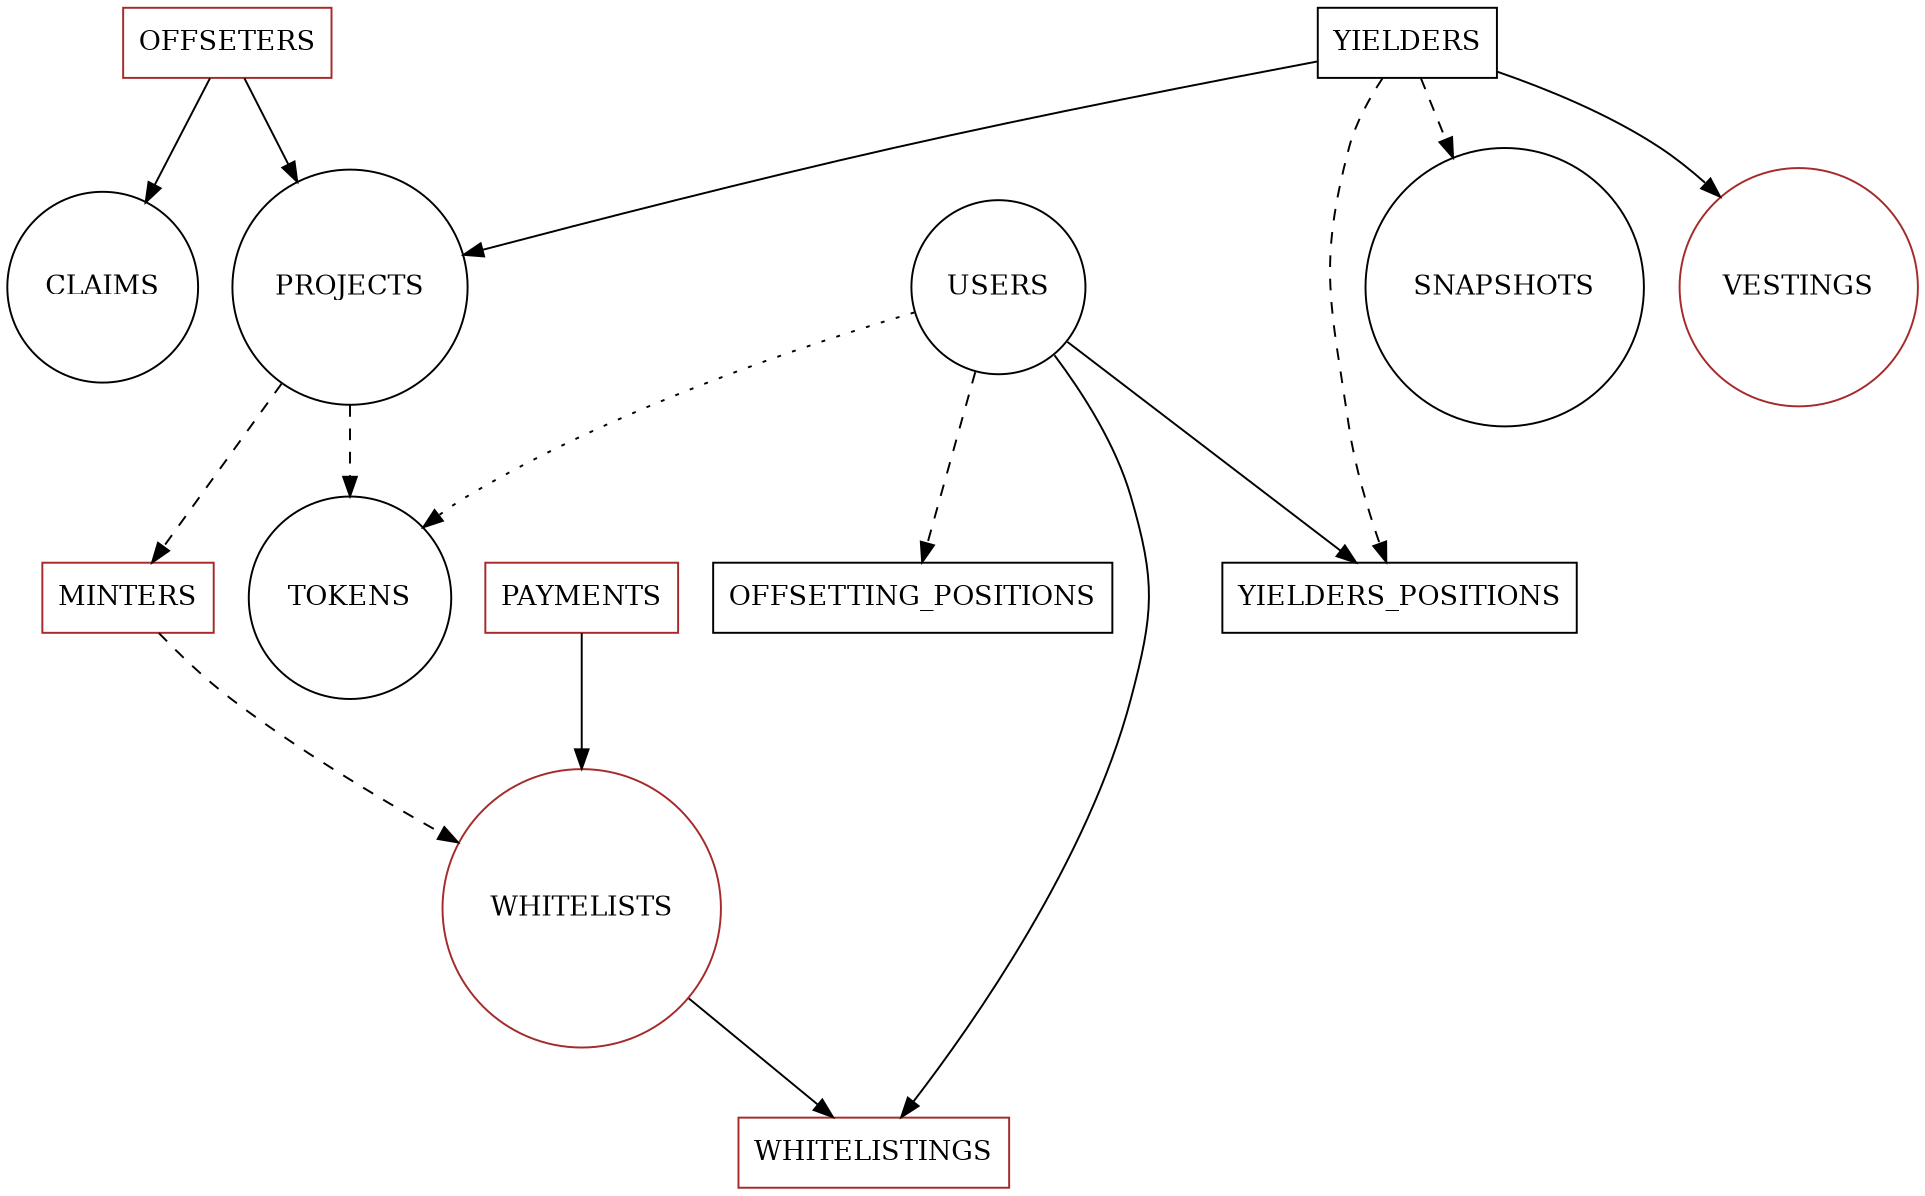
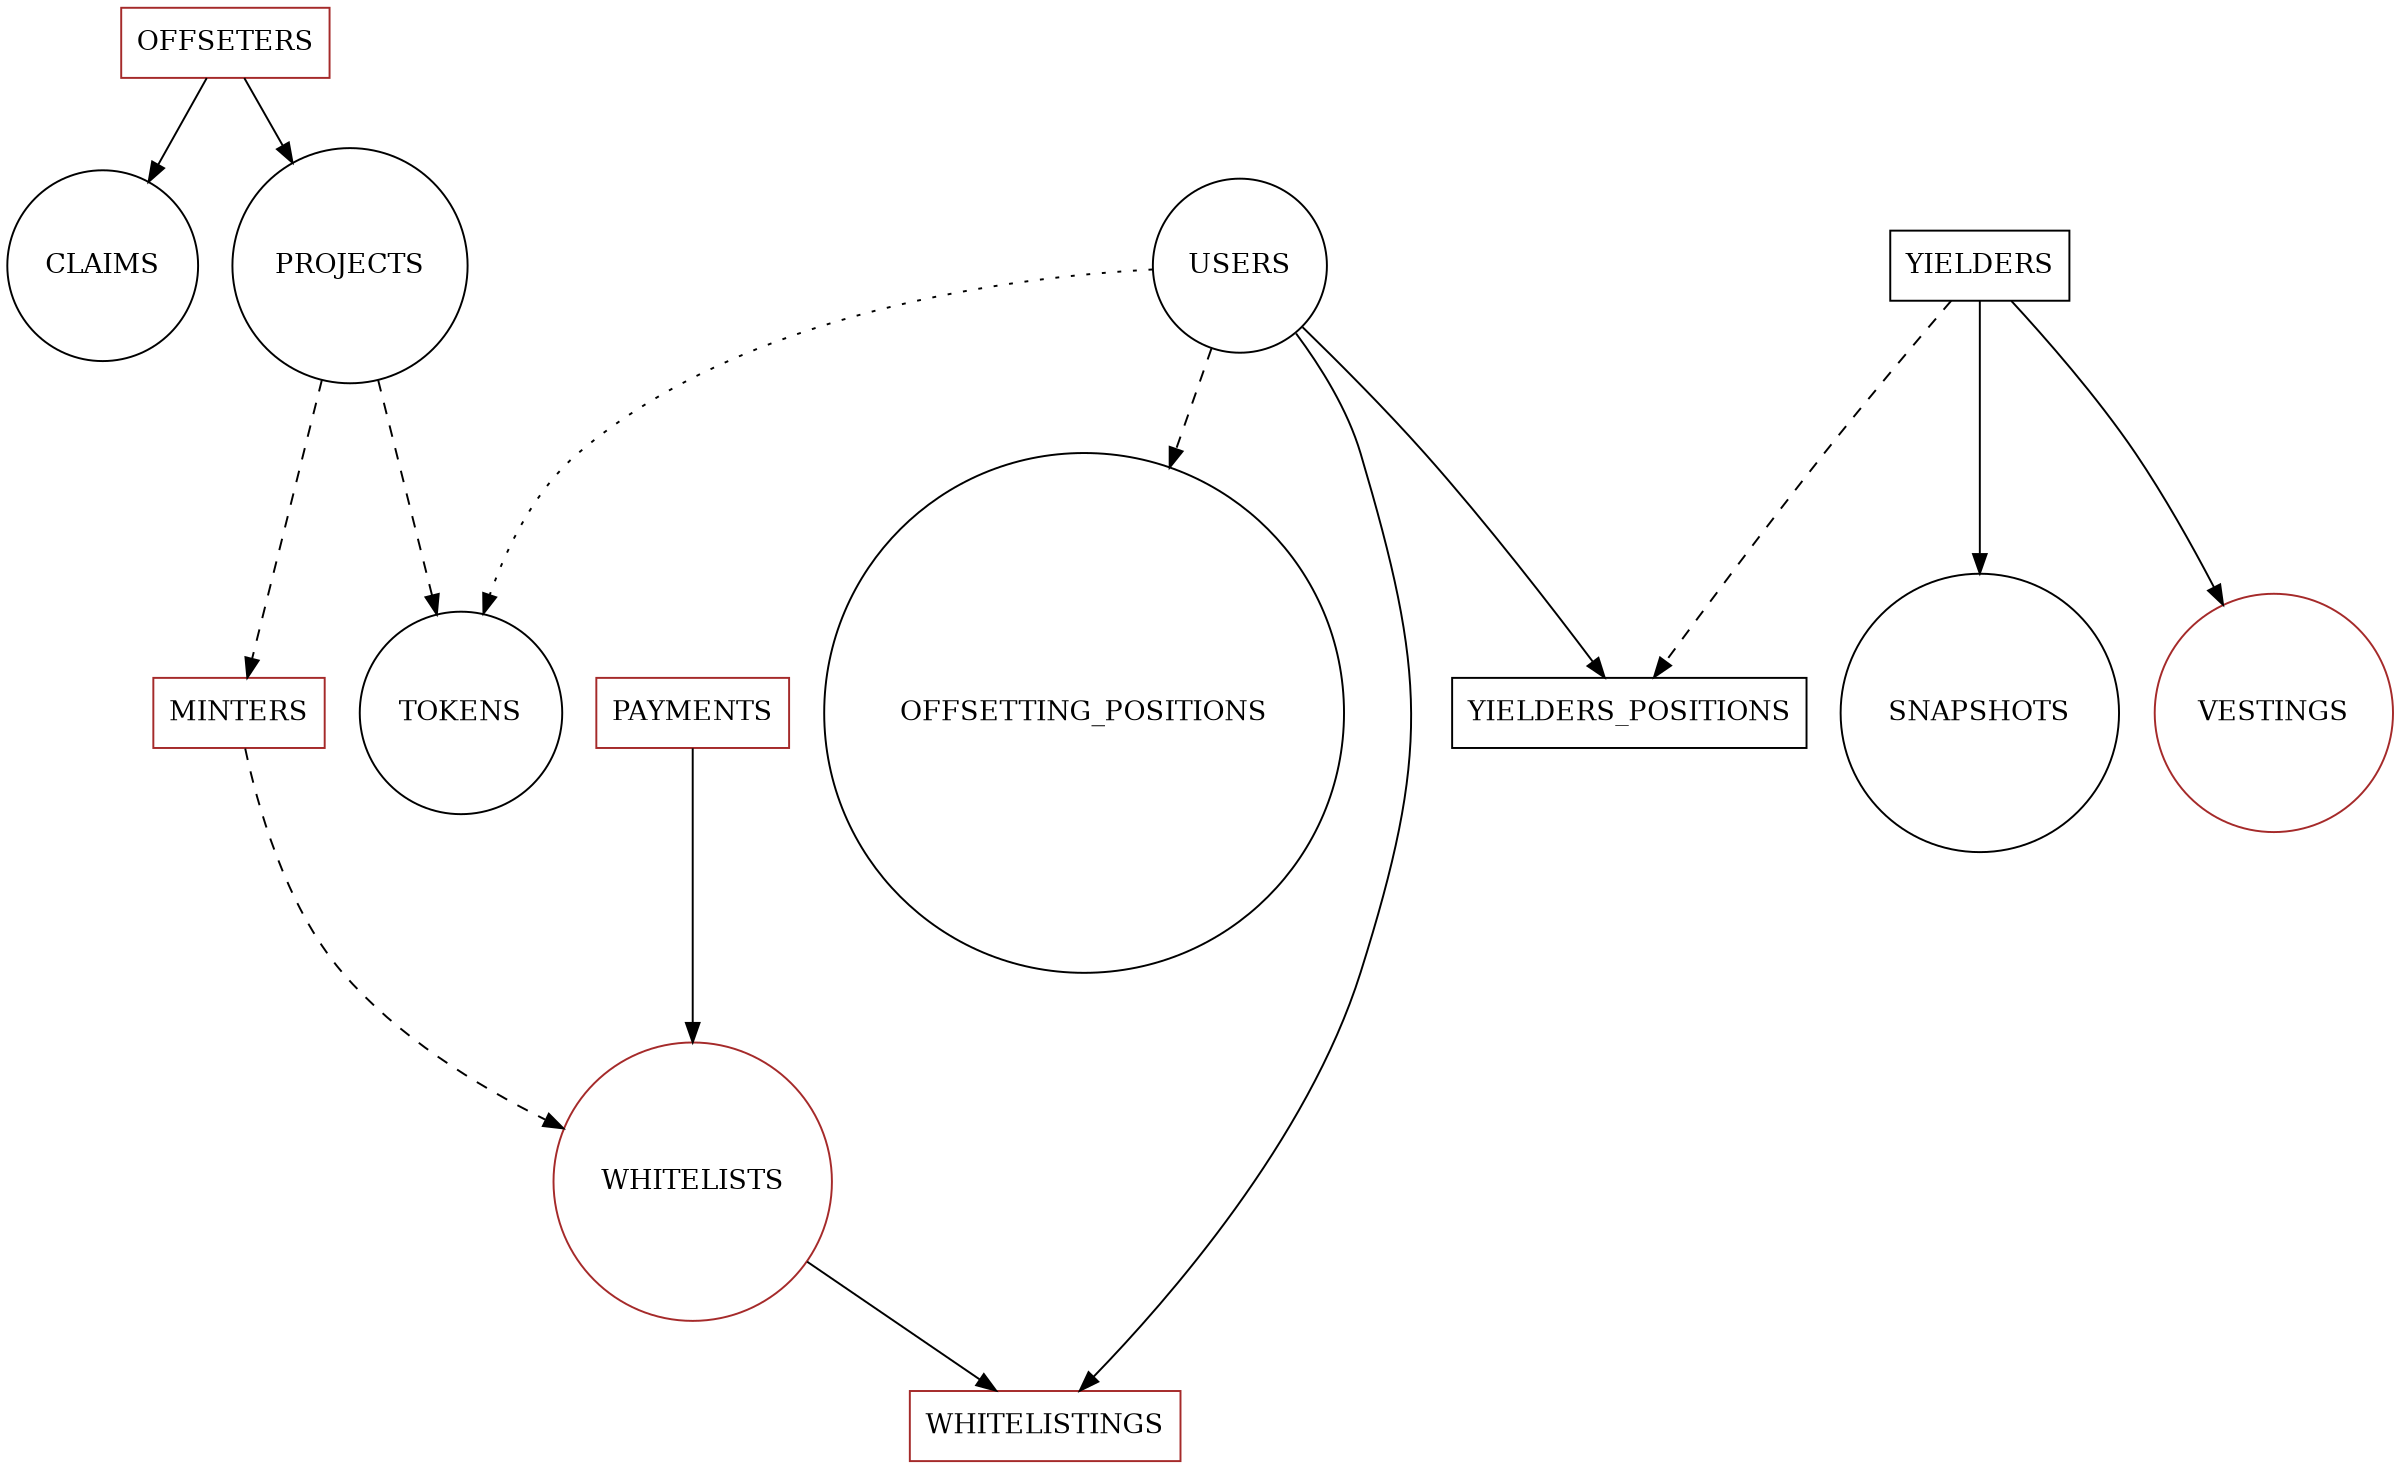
(1433, 109) -> (1980, 427)
(898, 147) -> none
(913, 598) -> (1084, 713)
